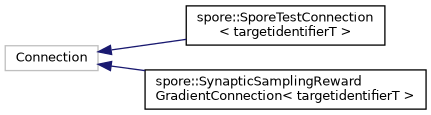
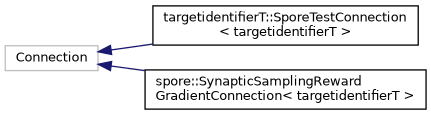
(286, 25) -> (286, 25)
